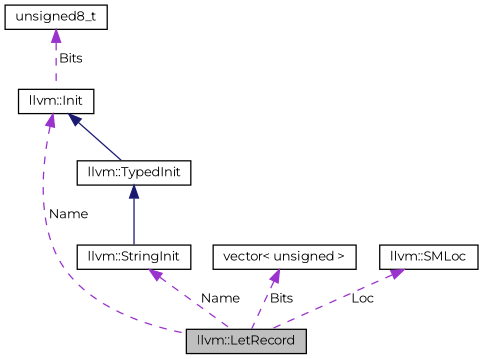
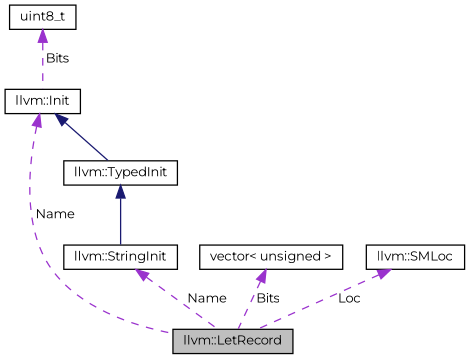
(56, 17) -> (43, 17)
